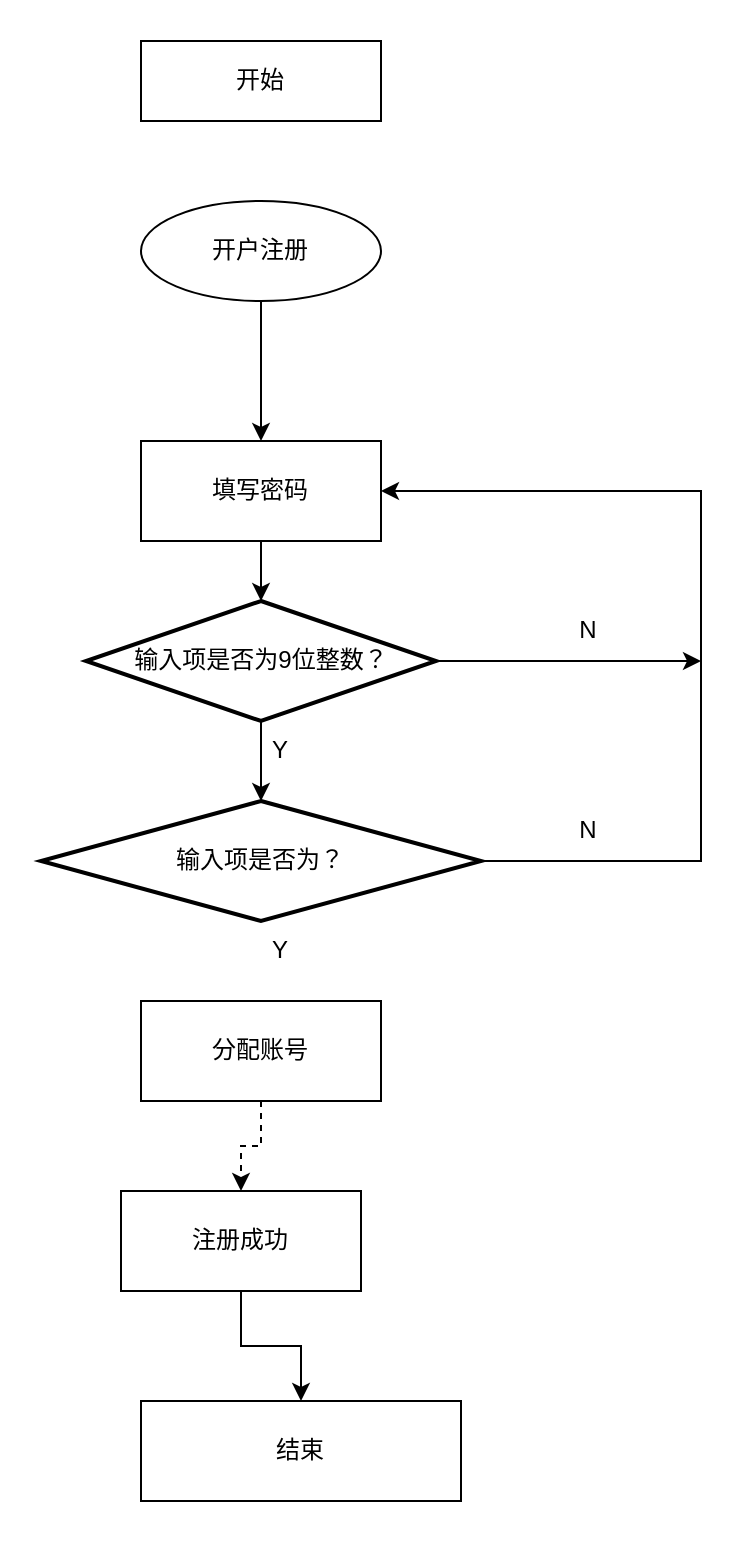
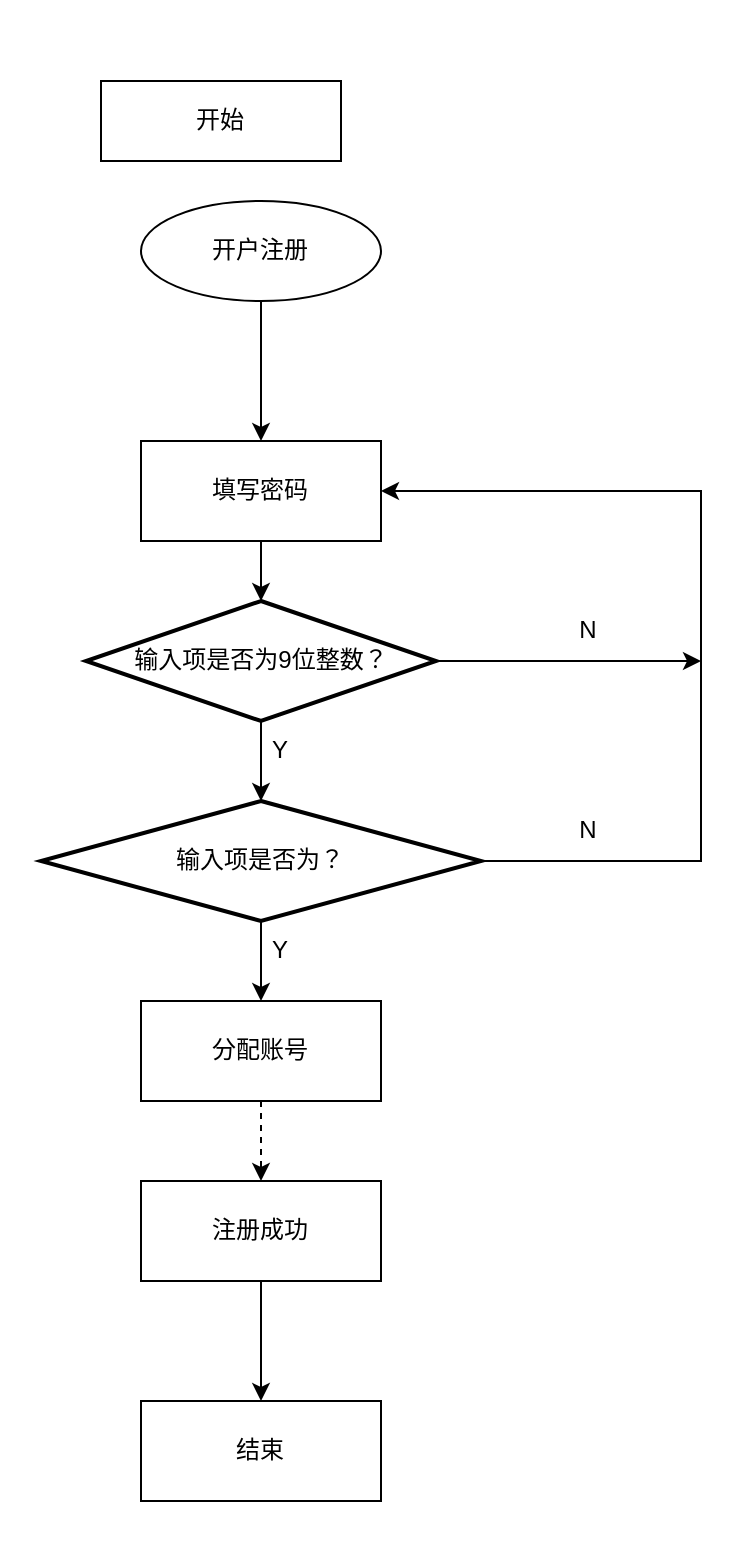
(261, 81) -> (221, 121)
none -> (261, 954)
(241, 1241) -> (261, 1231)
(301, 1451) -> (261, 1451)
